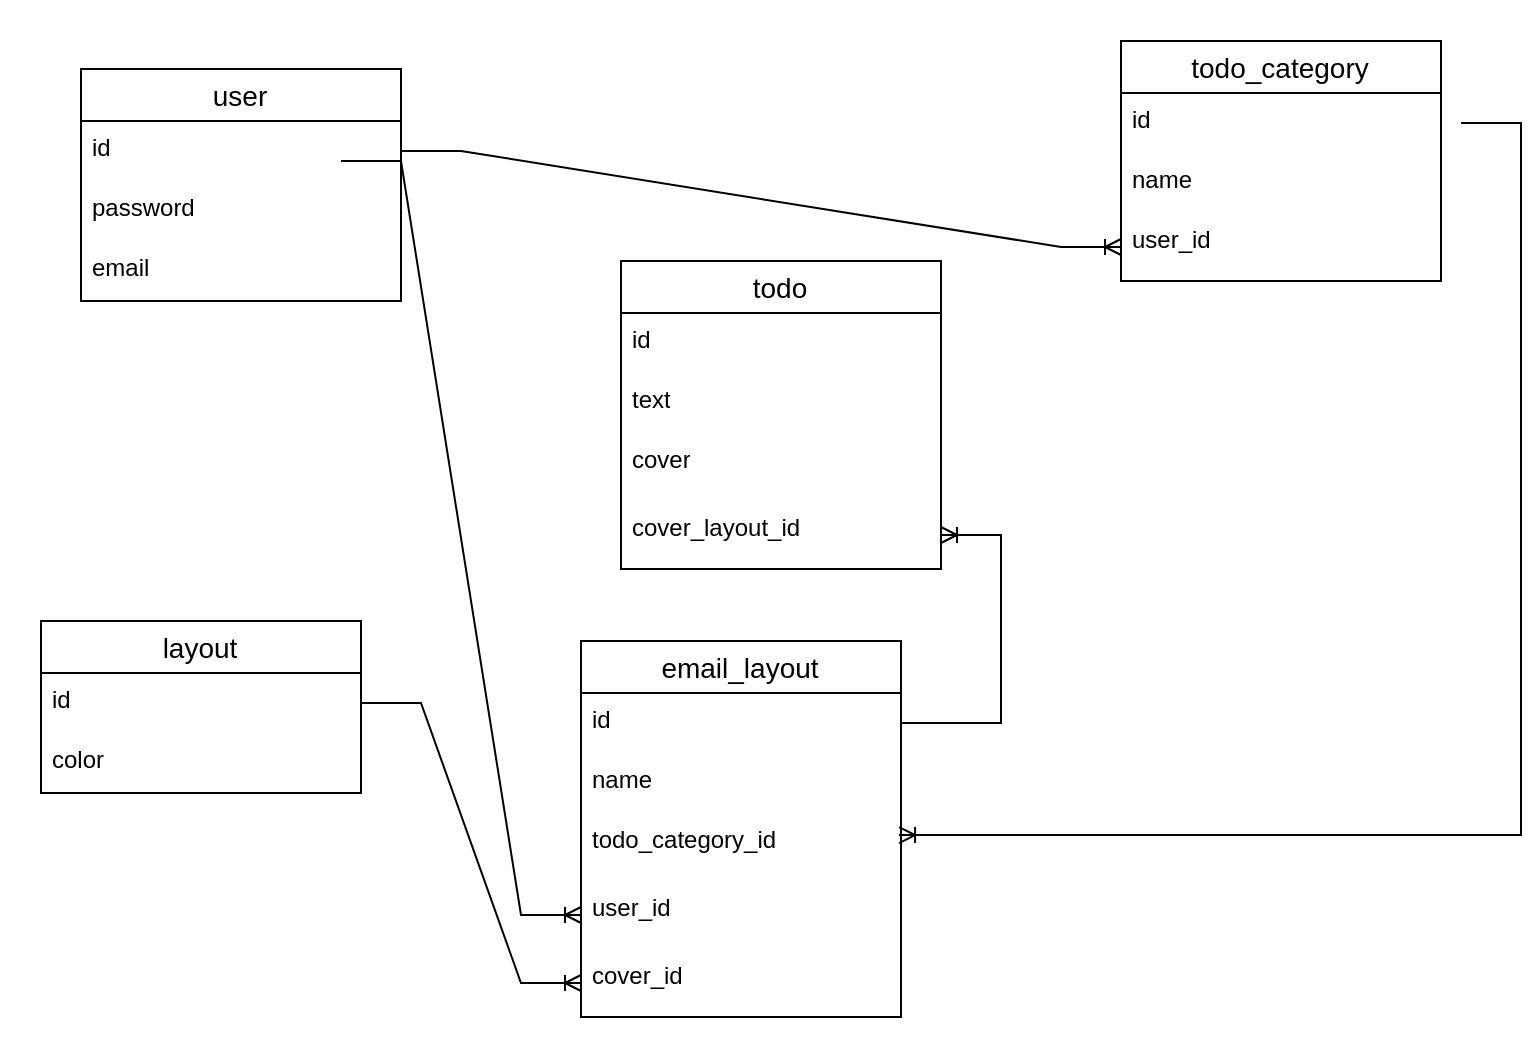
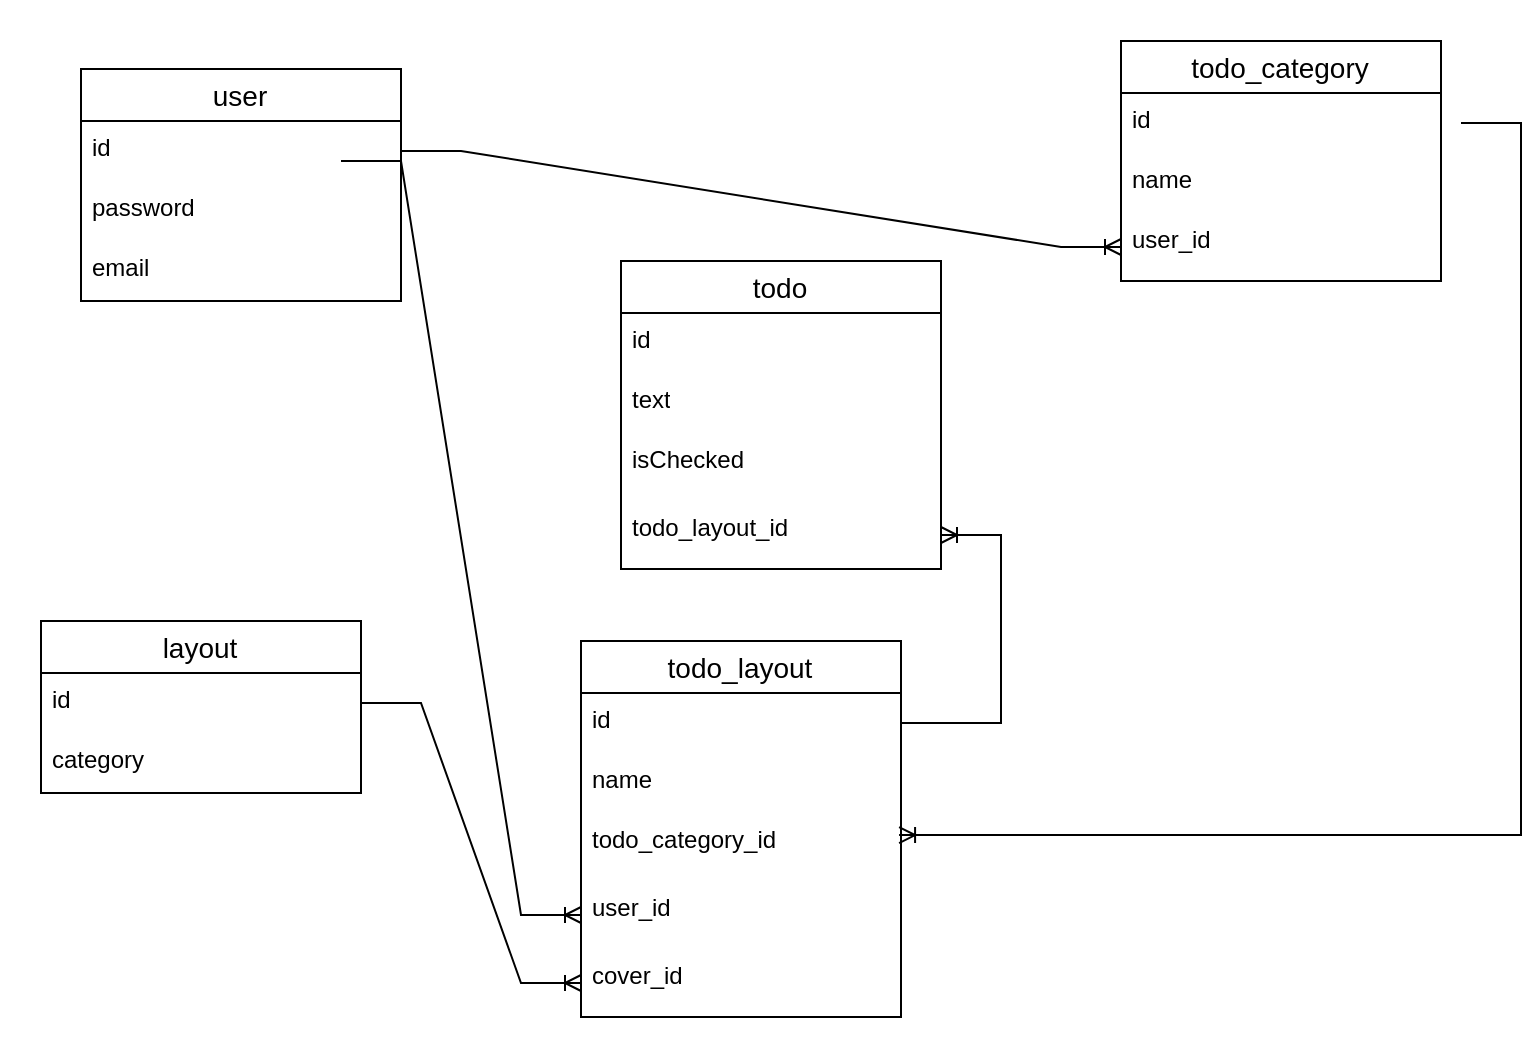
(667, 461) -> (690, 461)
(728, 529) -> (721, 529)
(740, 669) -> (740, 669)
(83, 761) -> (107, 761)
